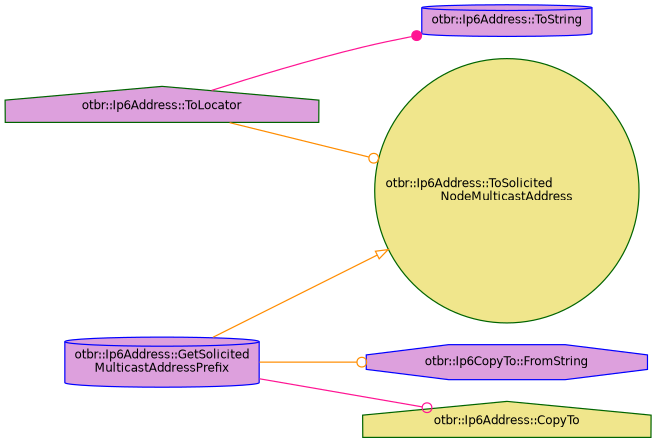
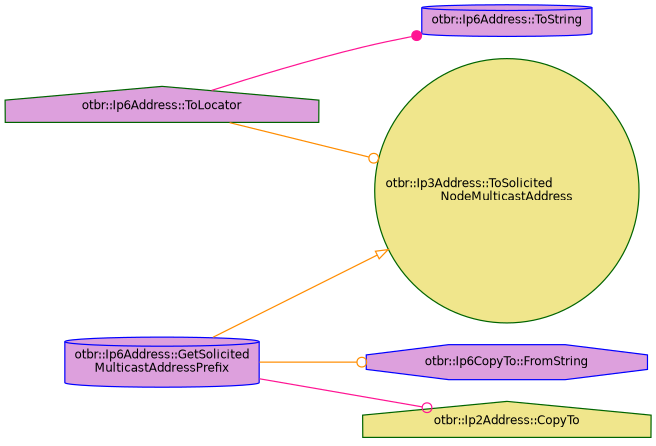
(507, 191) -> (507, 191)
(507, 421) -> (507, 421)
